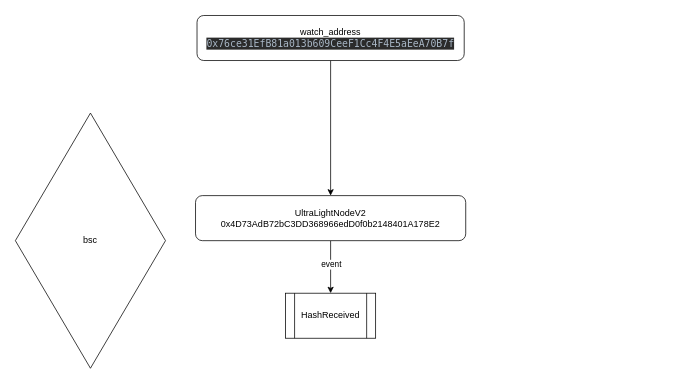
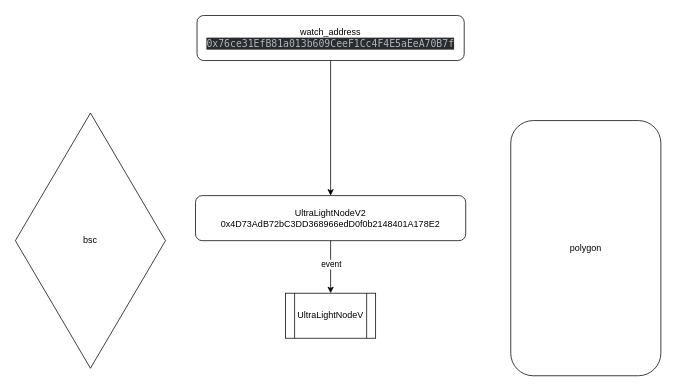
none -> (585, 248)
(330, 315) -> (330, 315)
